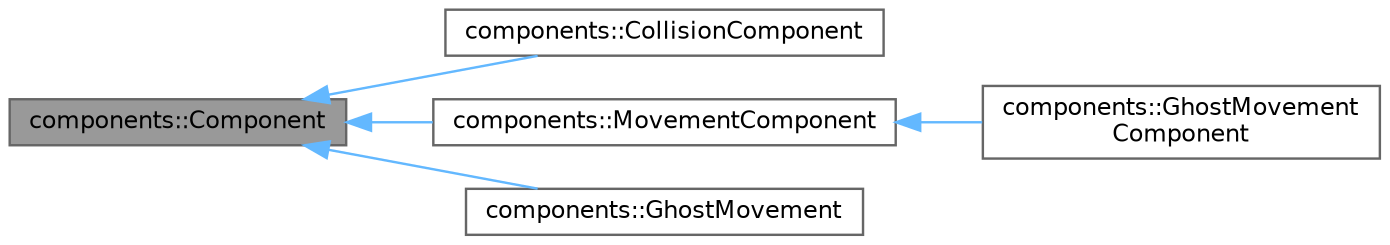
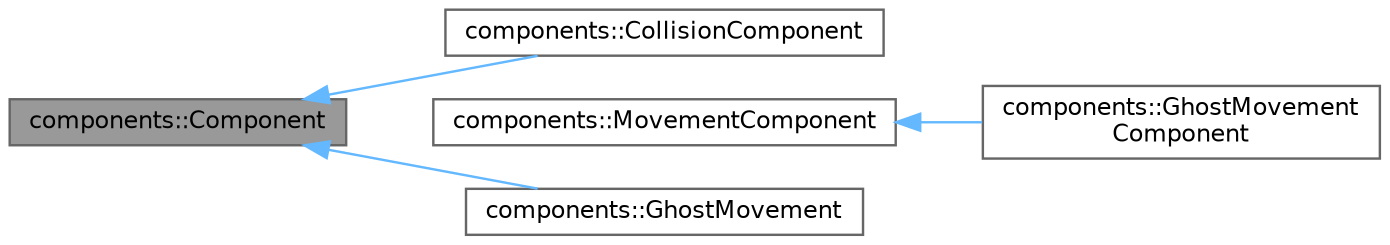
(402, 122) -> none
